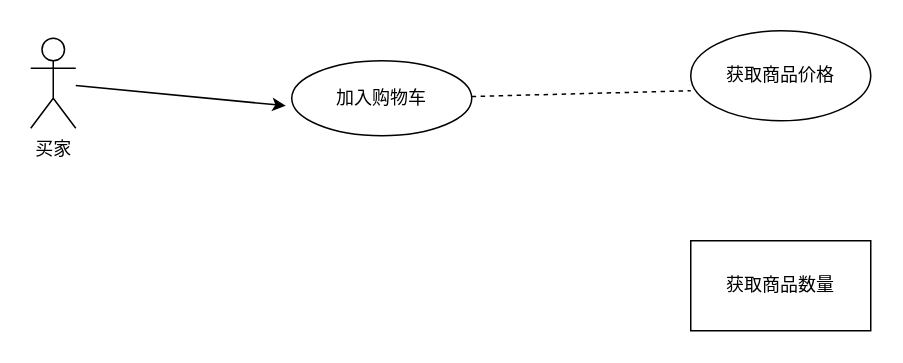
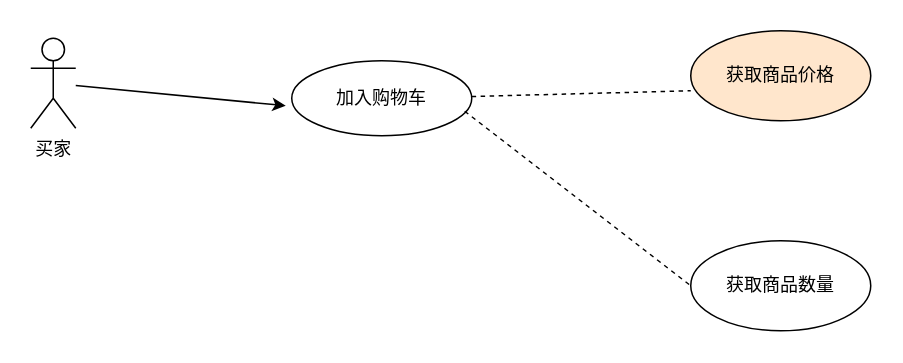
(781, 76) -> (781, 76)
none -> (577, 198)
(781, 286) -> (781, 286)
